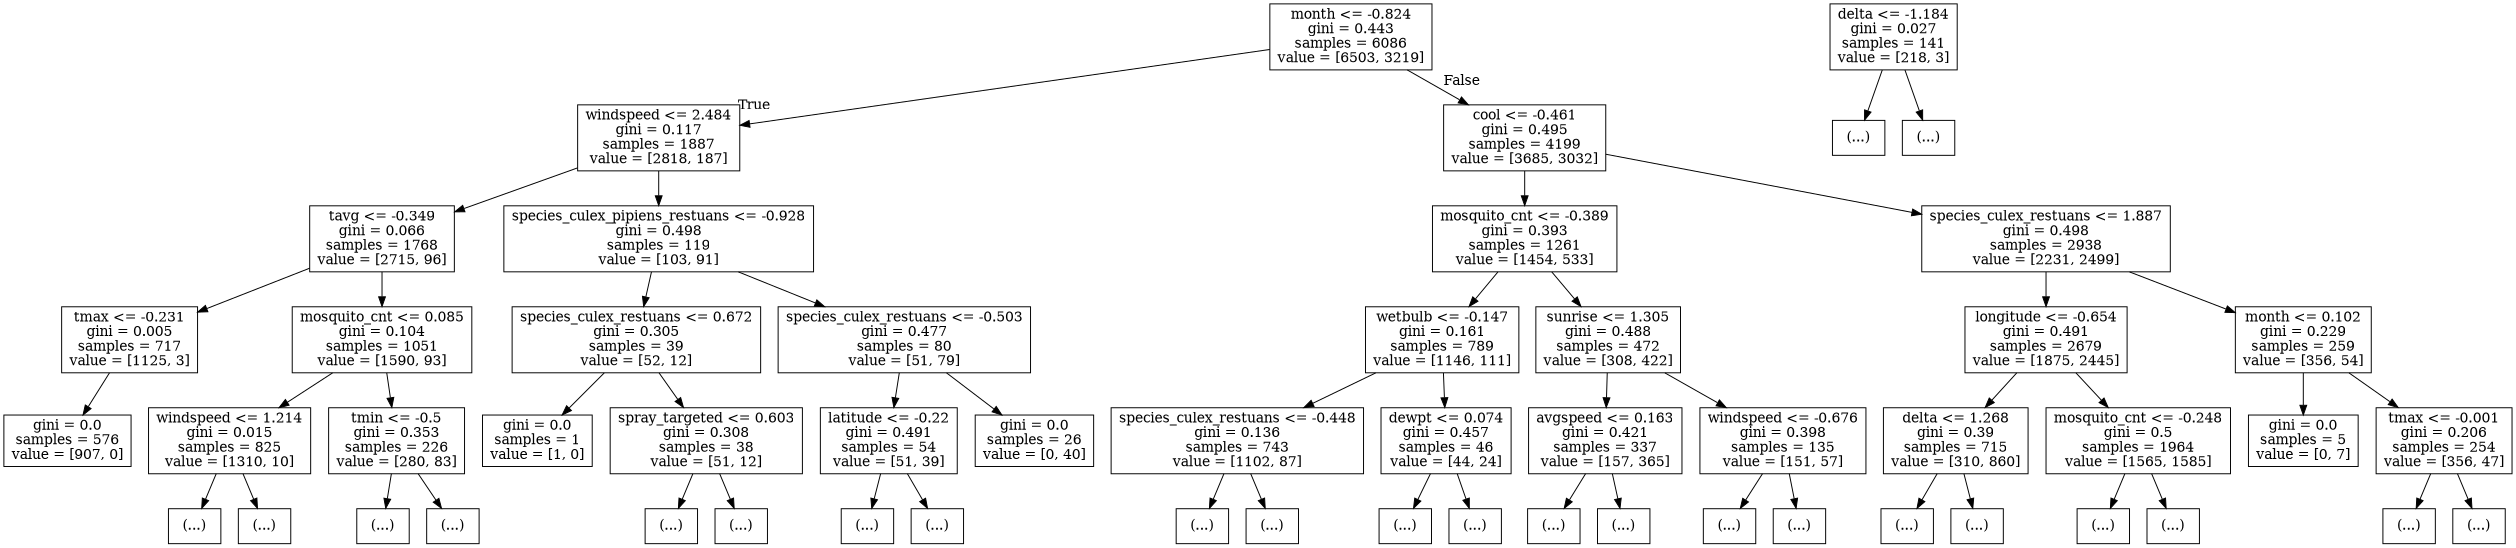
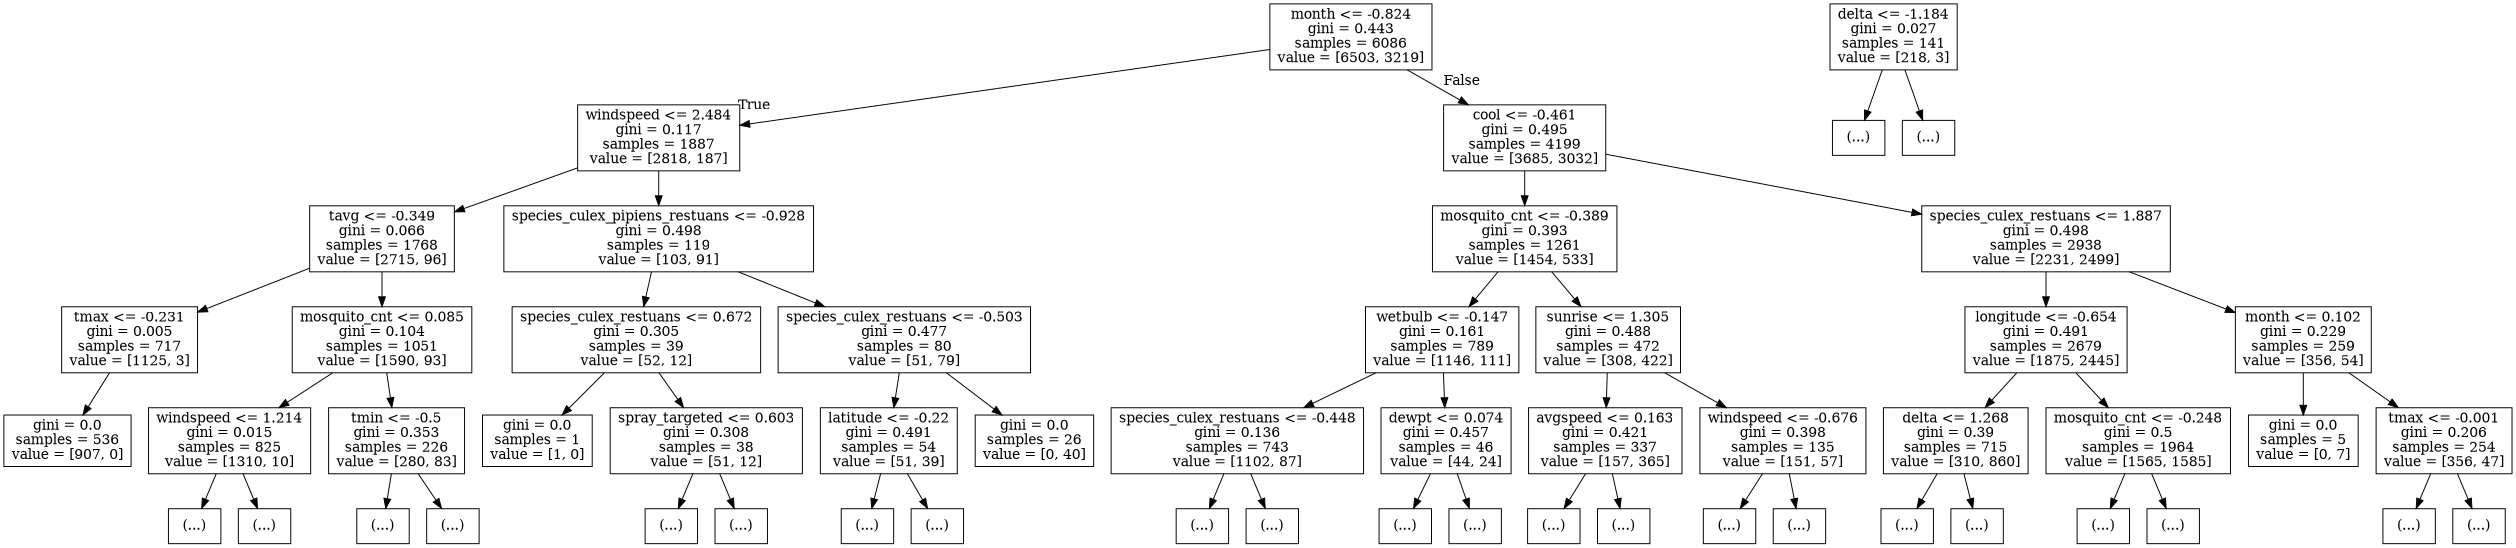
(67, 441) -> (67, 441)
